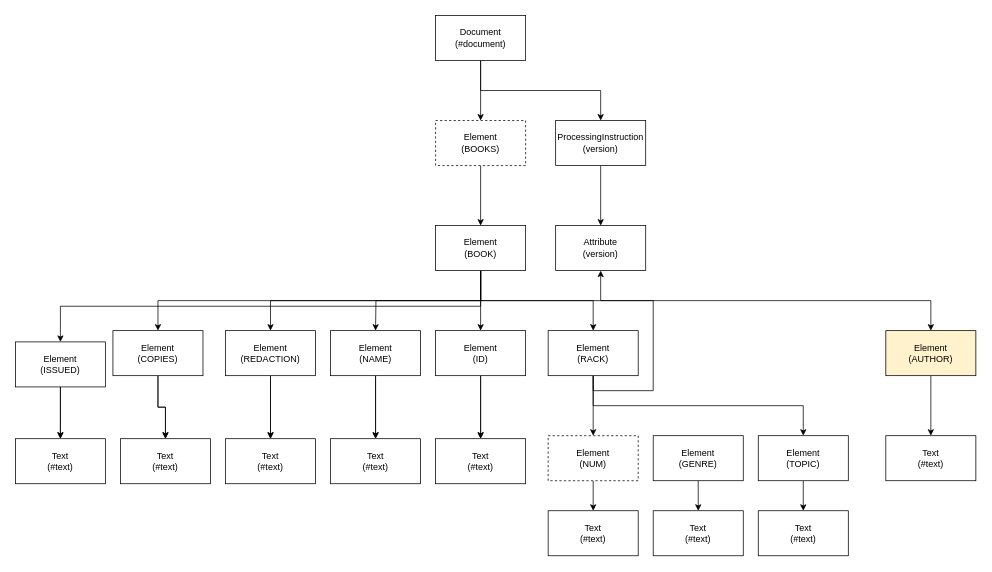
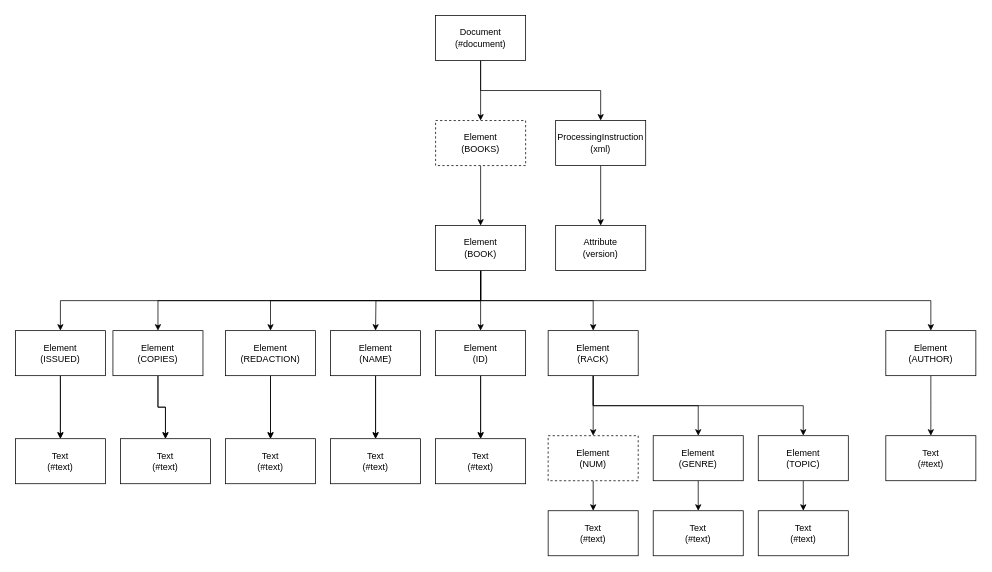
(600, 143) -> (600, 143)
(930, 353) -> (930, 353)
(60, 364) -> (60, 353)
(653, 376) -> (698, 418)
